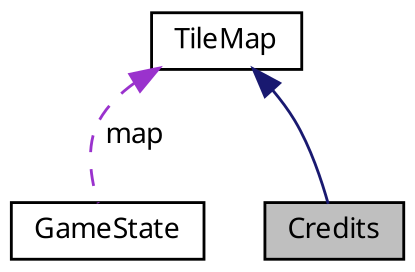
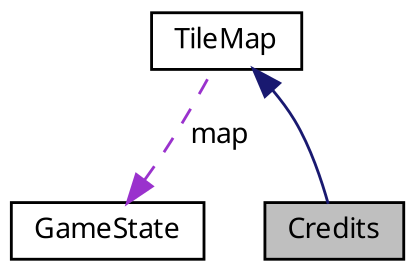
(93, 136) -> (181, 125)
